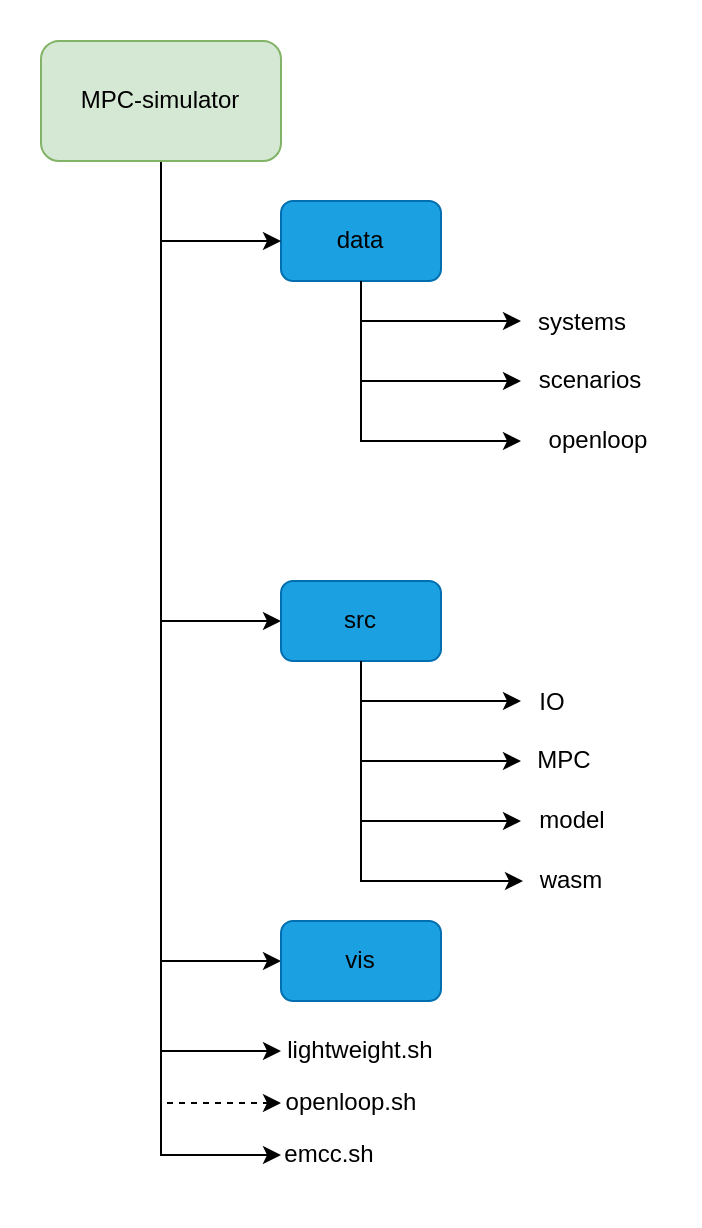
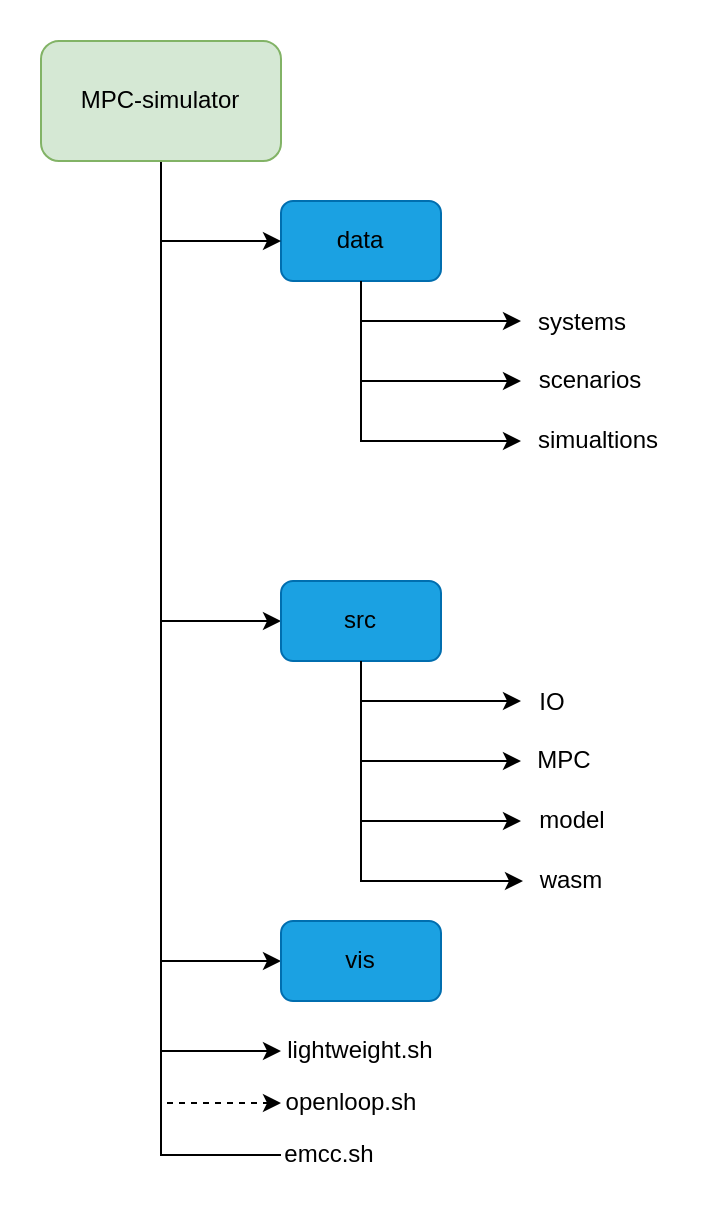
(599, 441) -> (599, 441)
(266, 1155) -> (272, 1155)
